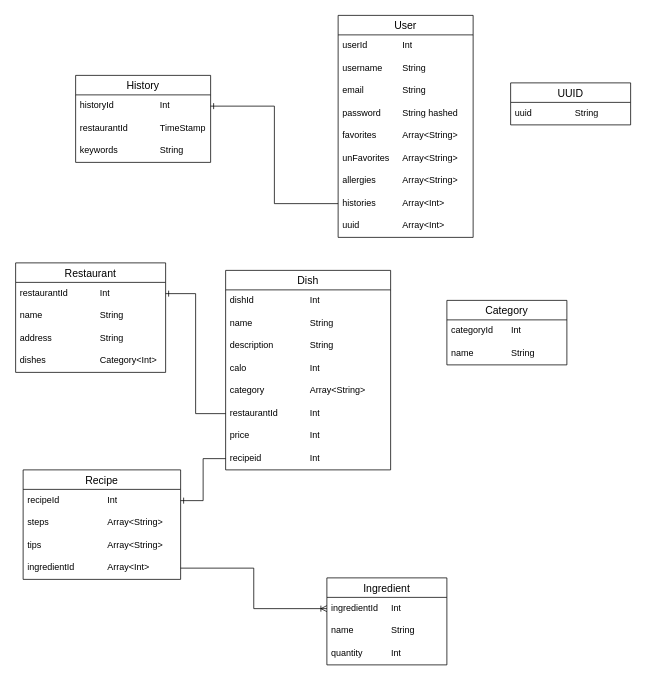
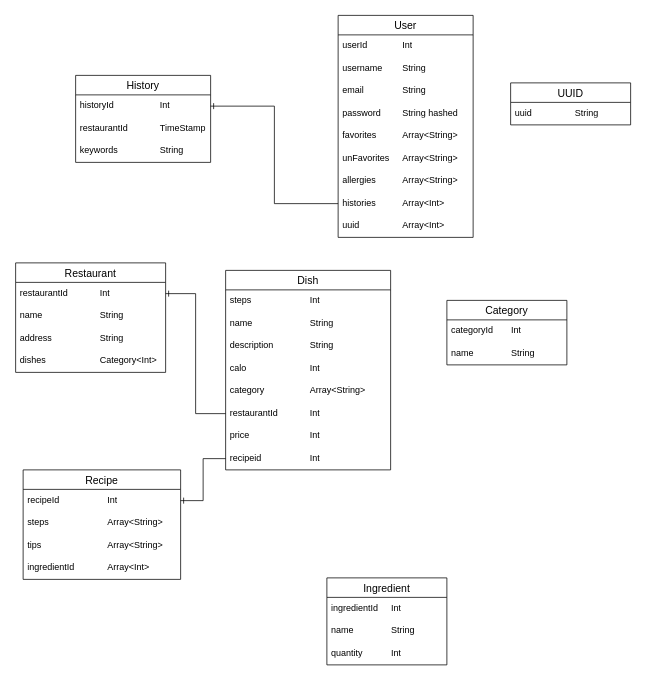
(259, 301) -> (258, 301)
(268, 609) -> none
